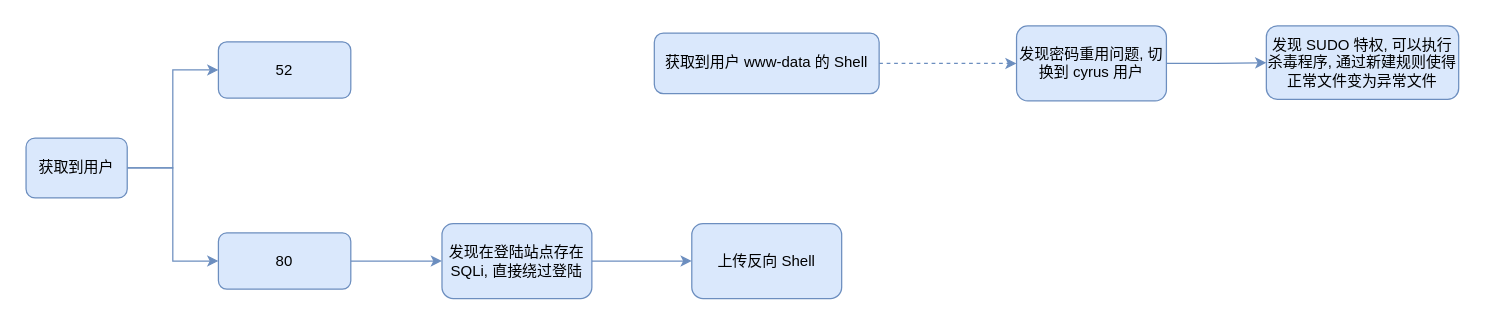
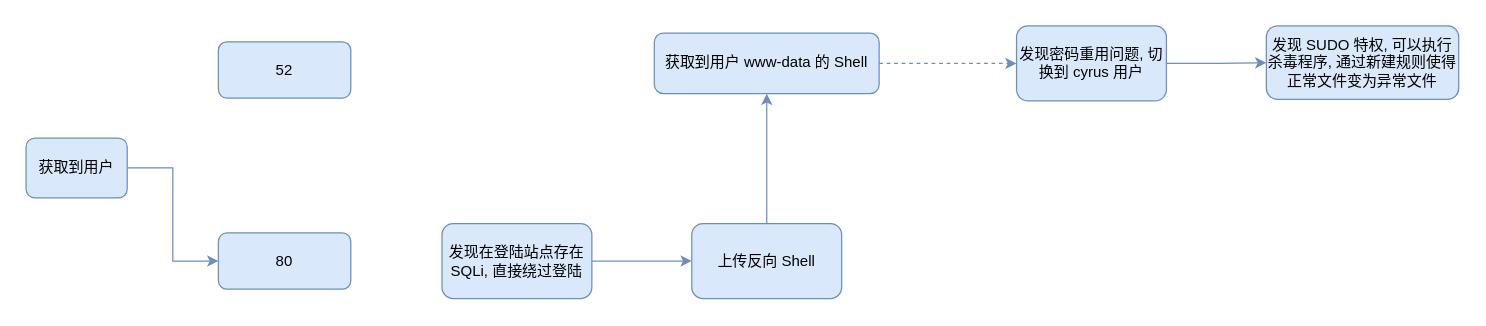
(173, 100) -> none
none -> (767, 163)
(392, 261) -> none
